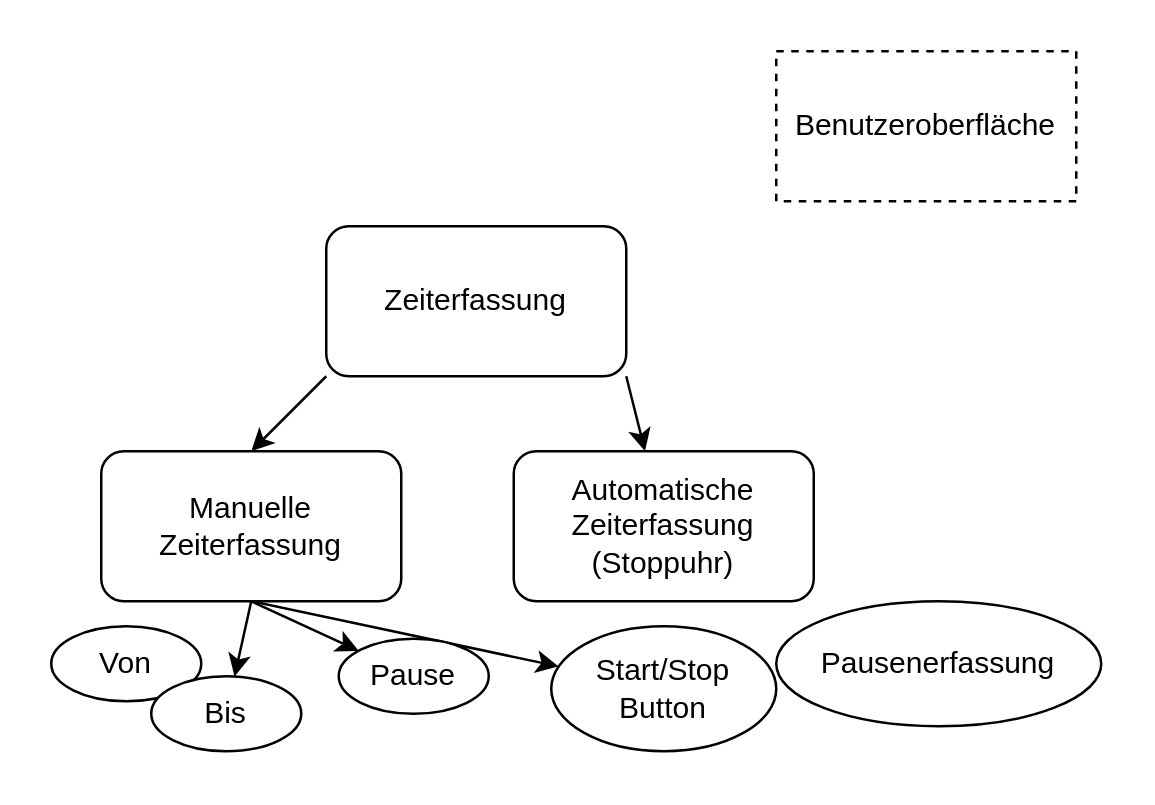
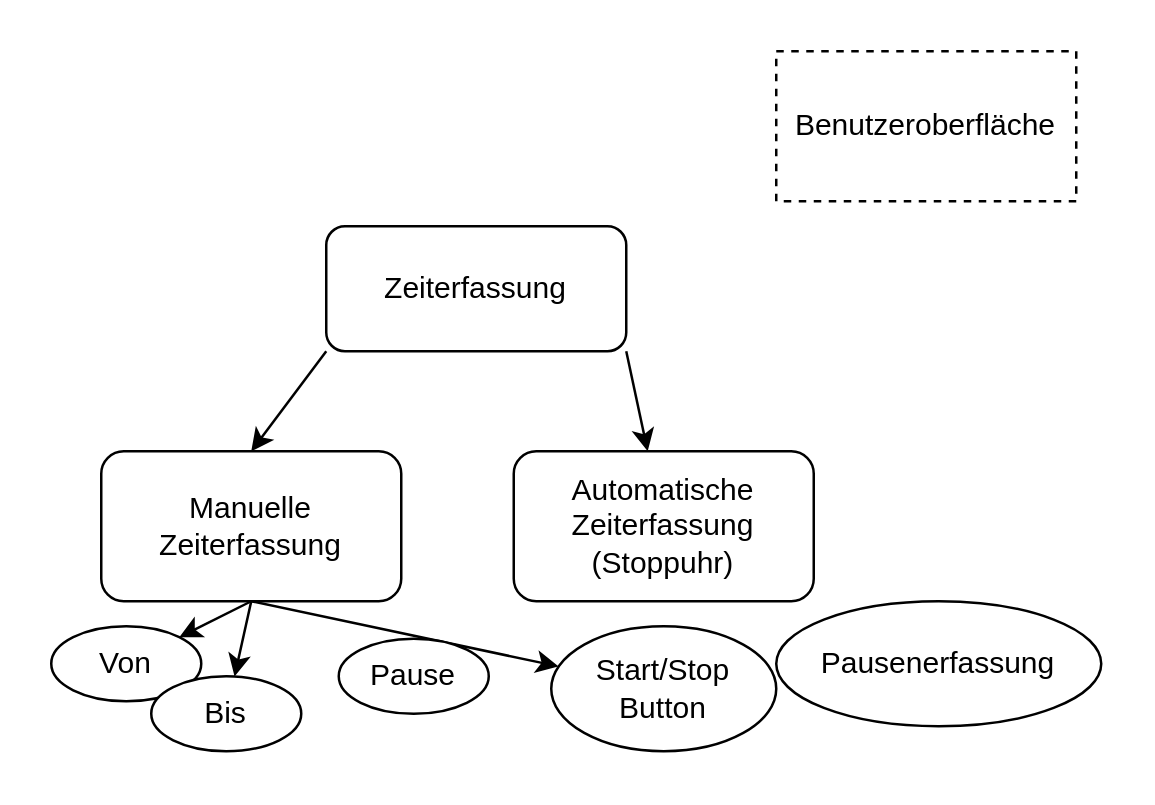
(476, 301) -> (476, 289)
(306, 626) -> (220, 617)
